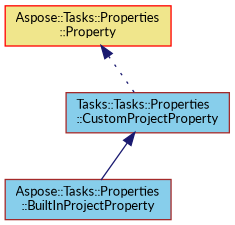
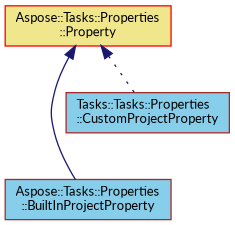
(114, 162) -> (52, 119)
